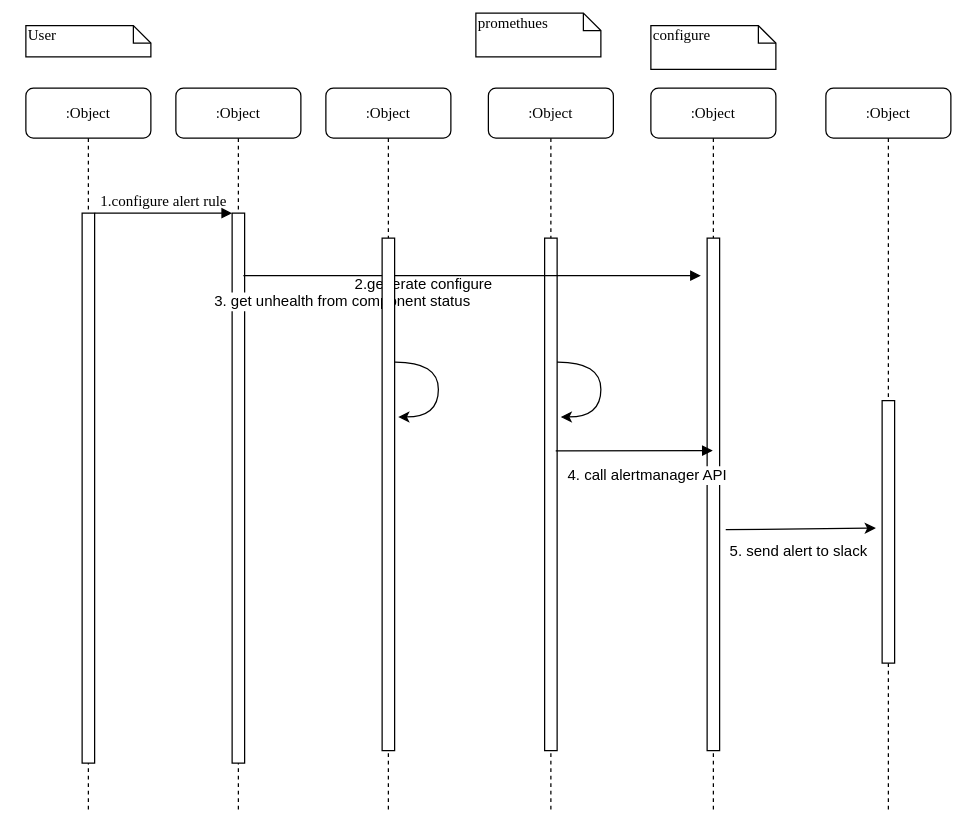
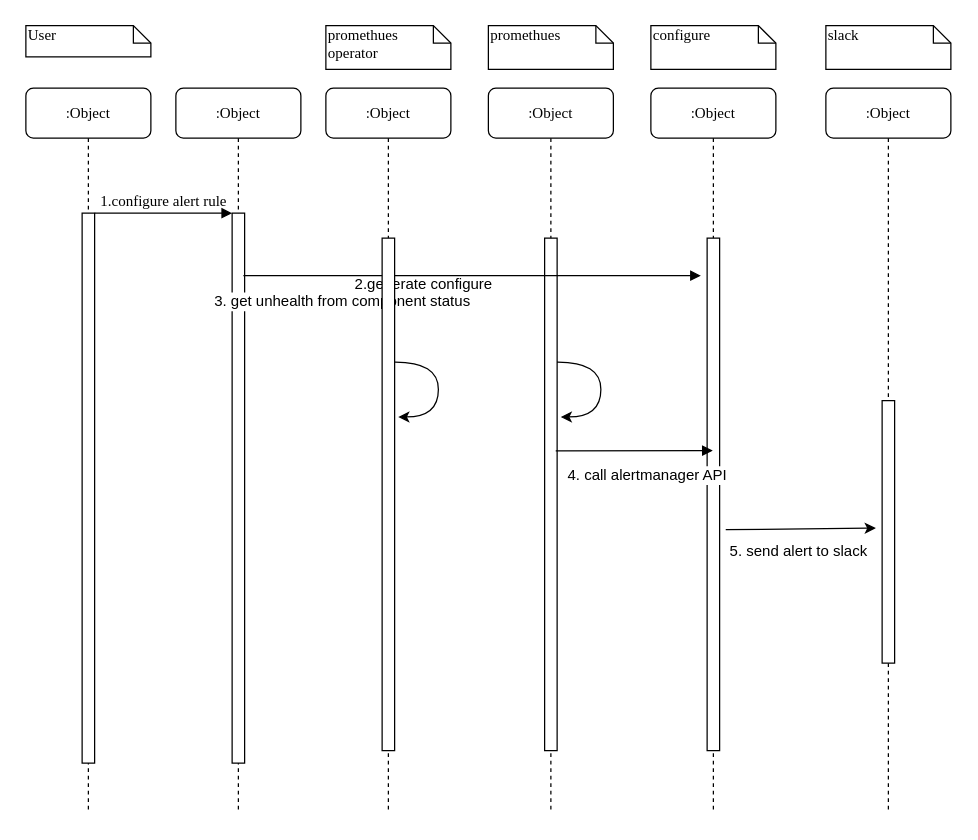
(538, 35) -> (551, 48)
none -> (388, 48)
none -> (888, 48)
